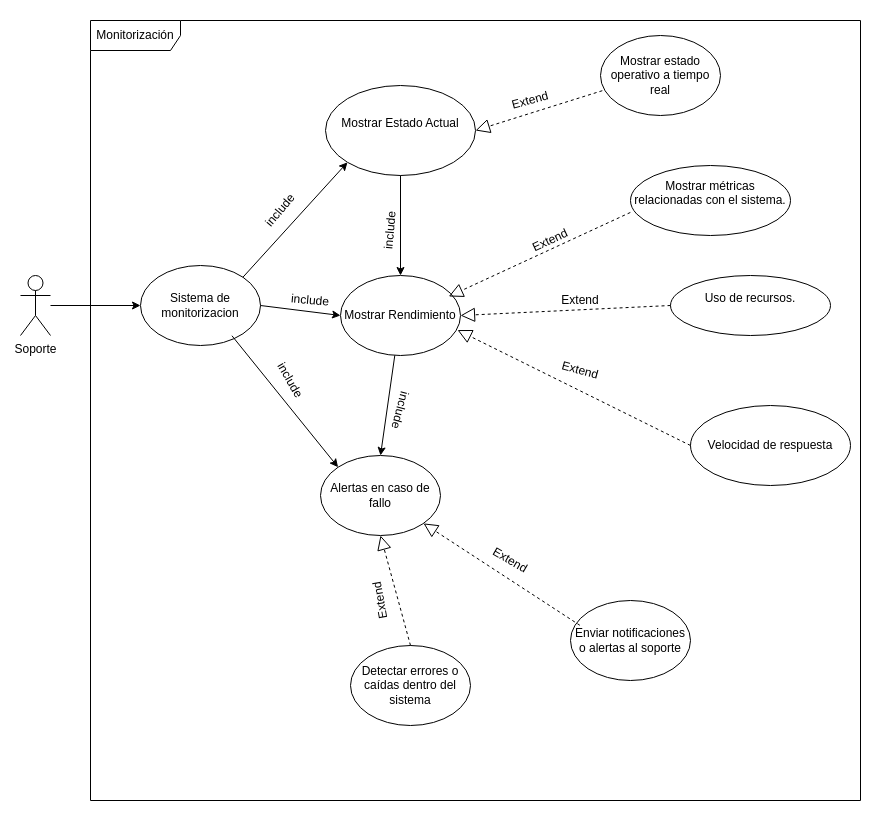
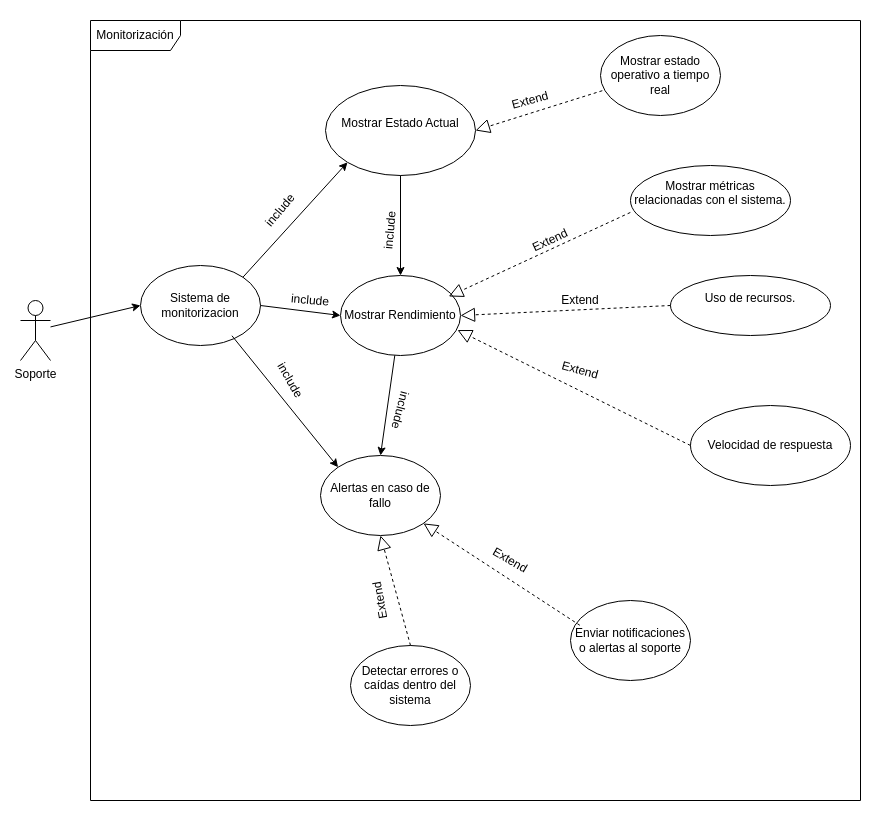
(36, 306) -> (36, 331)
